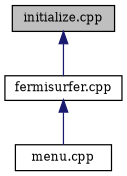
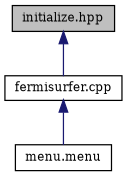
(63, 18) -> (63, 18)
(63, 158) -> (63, 158)
